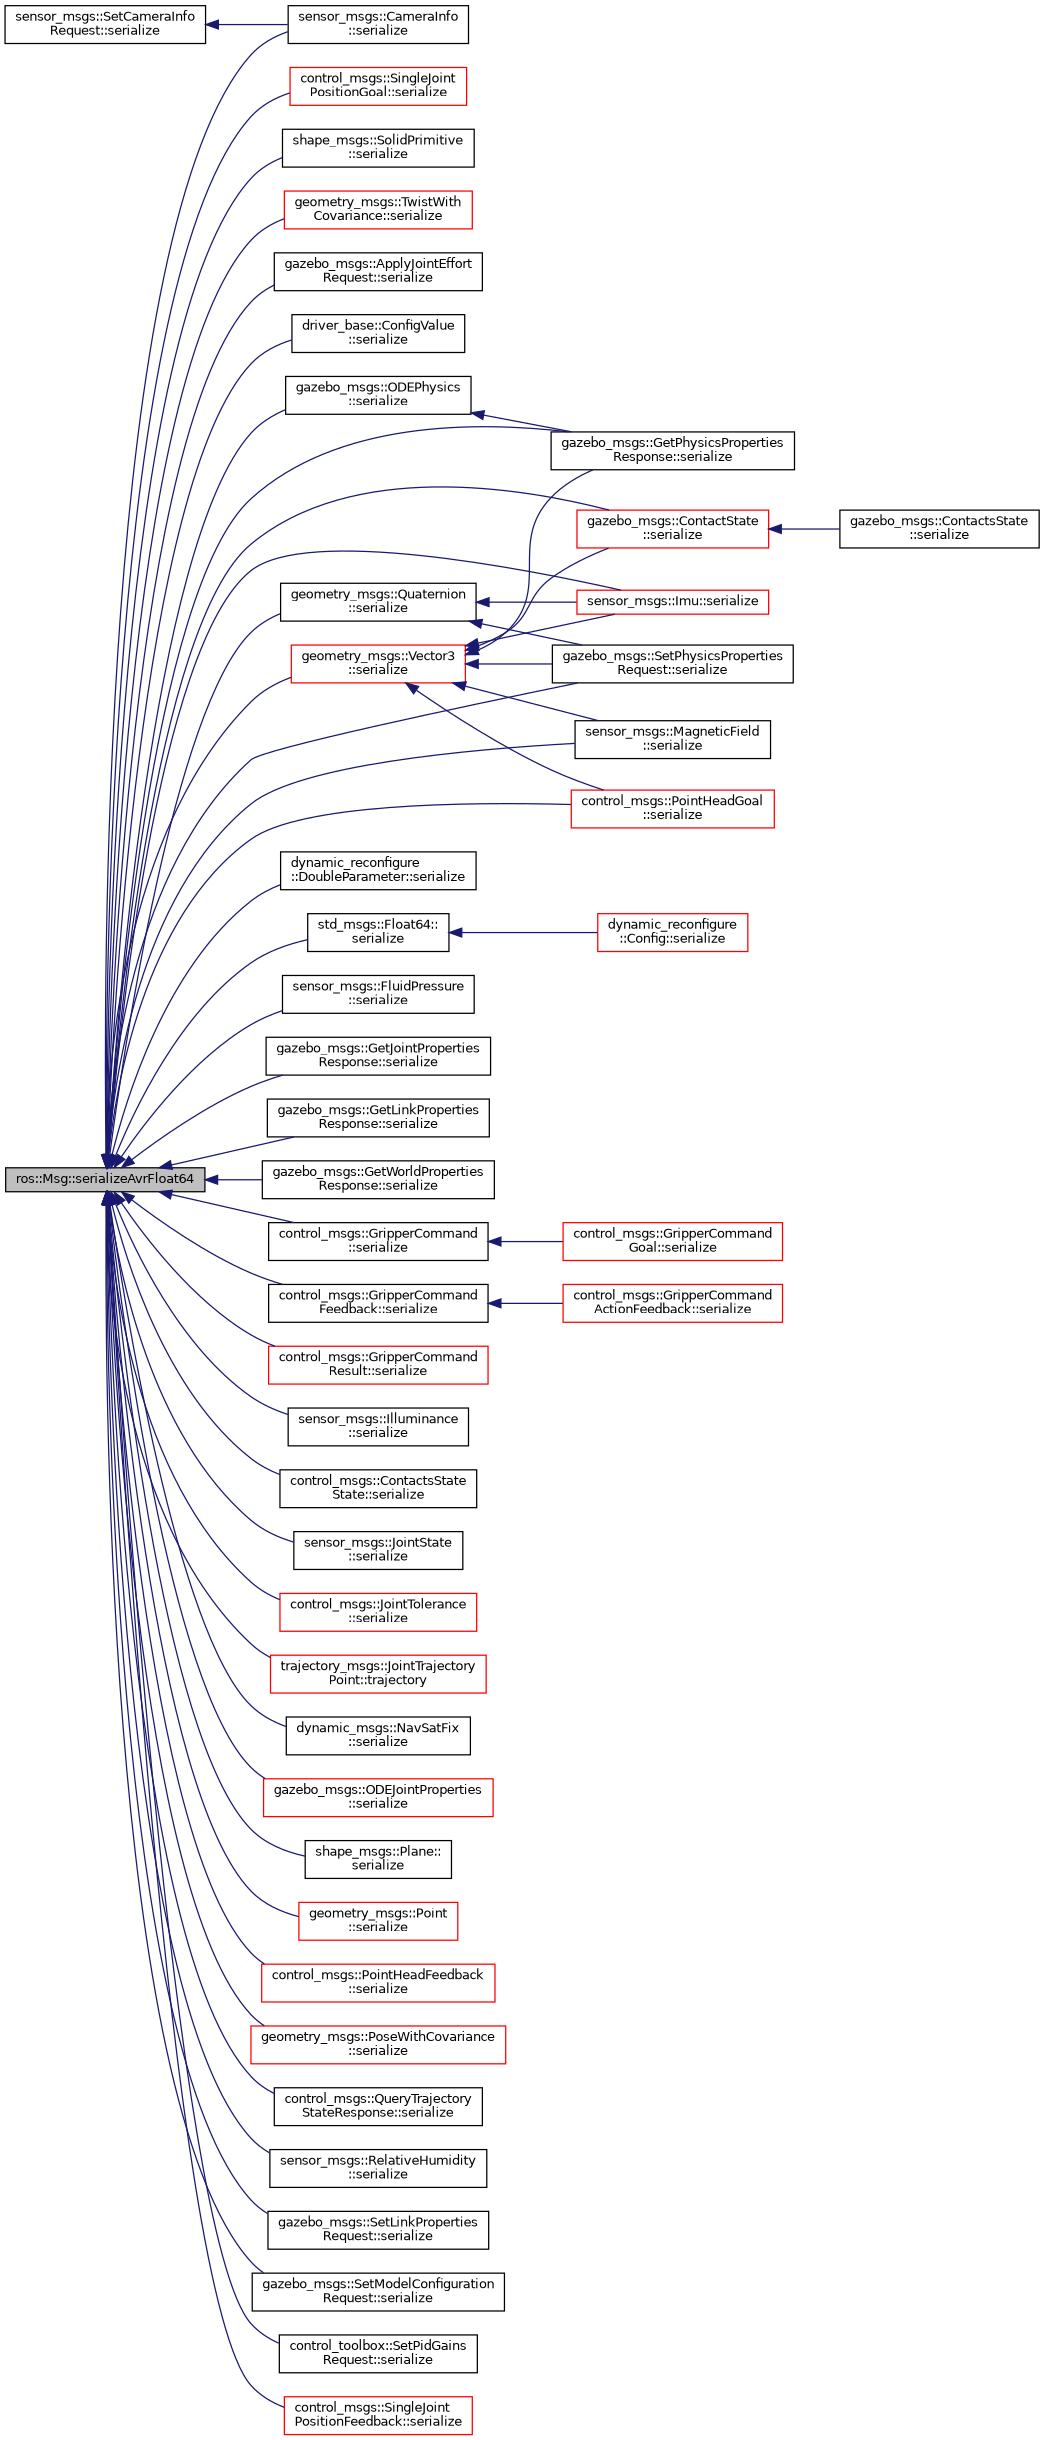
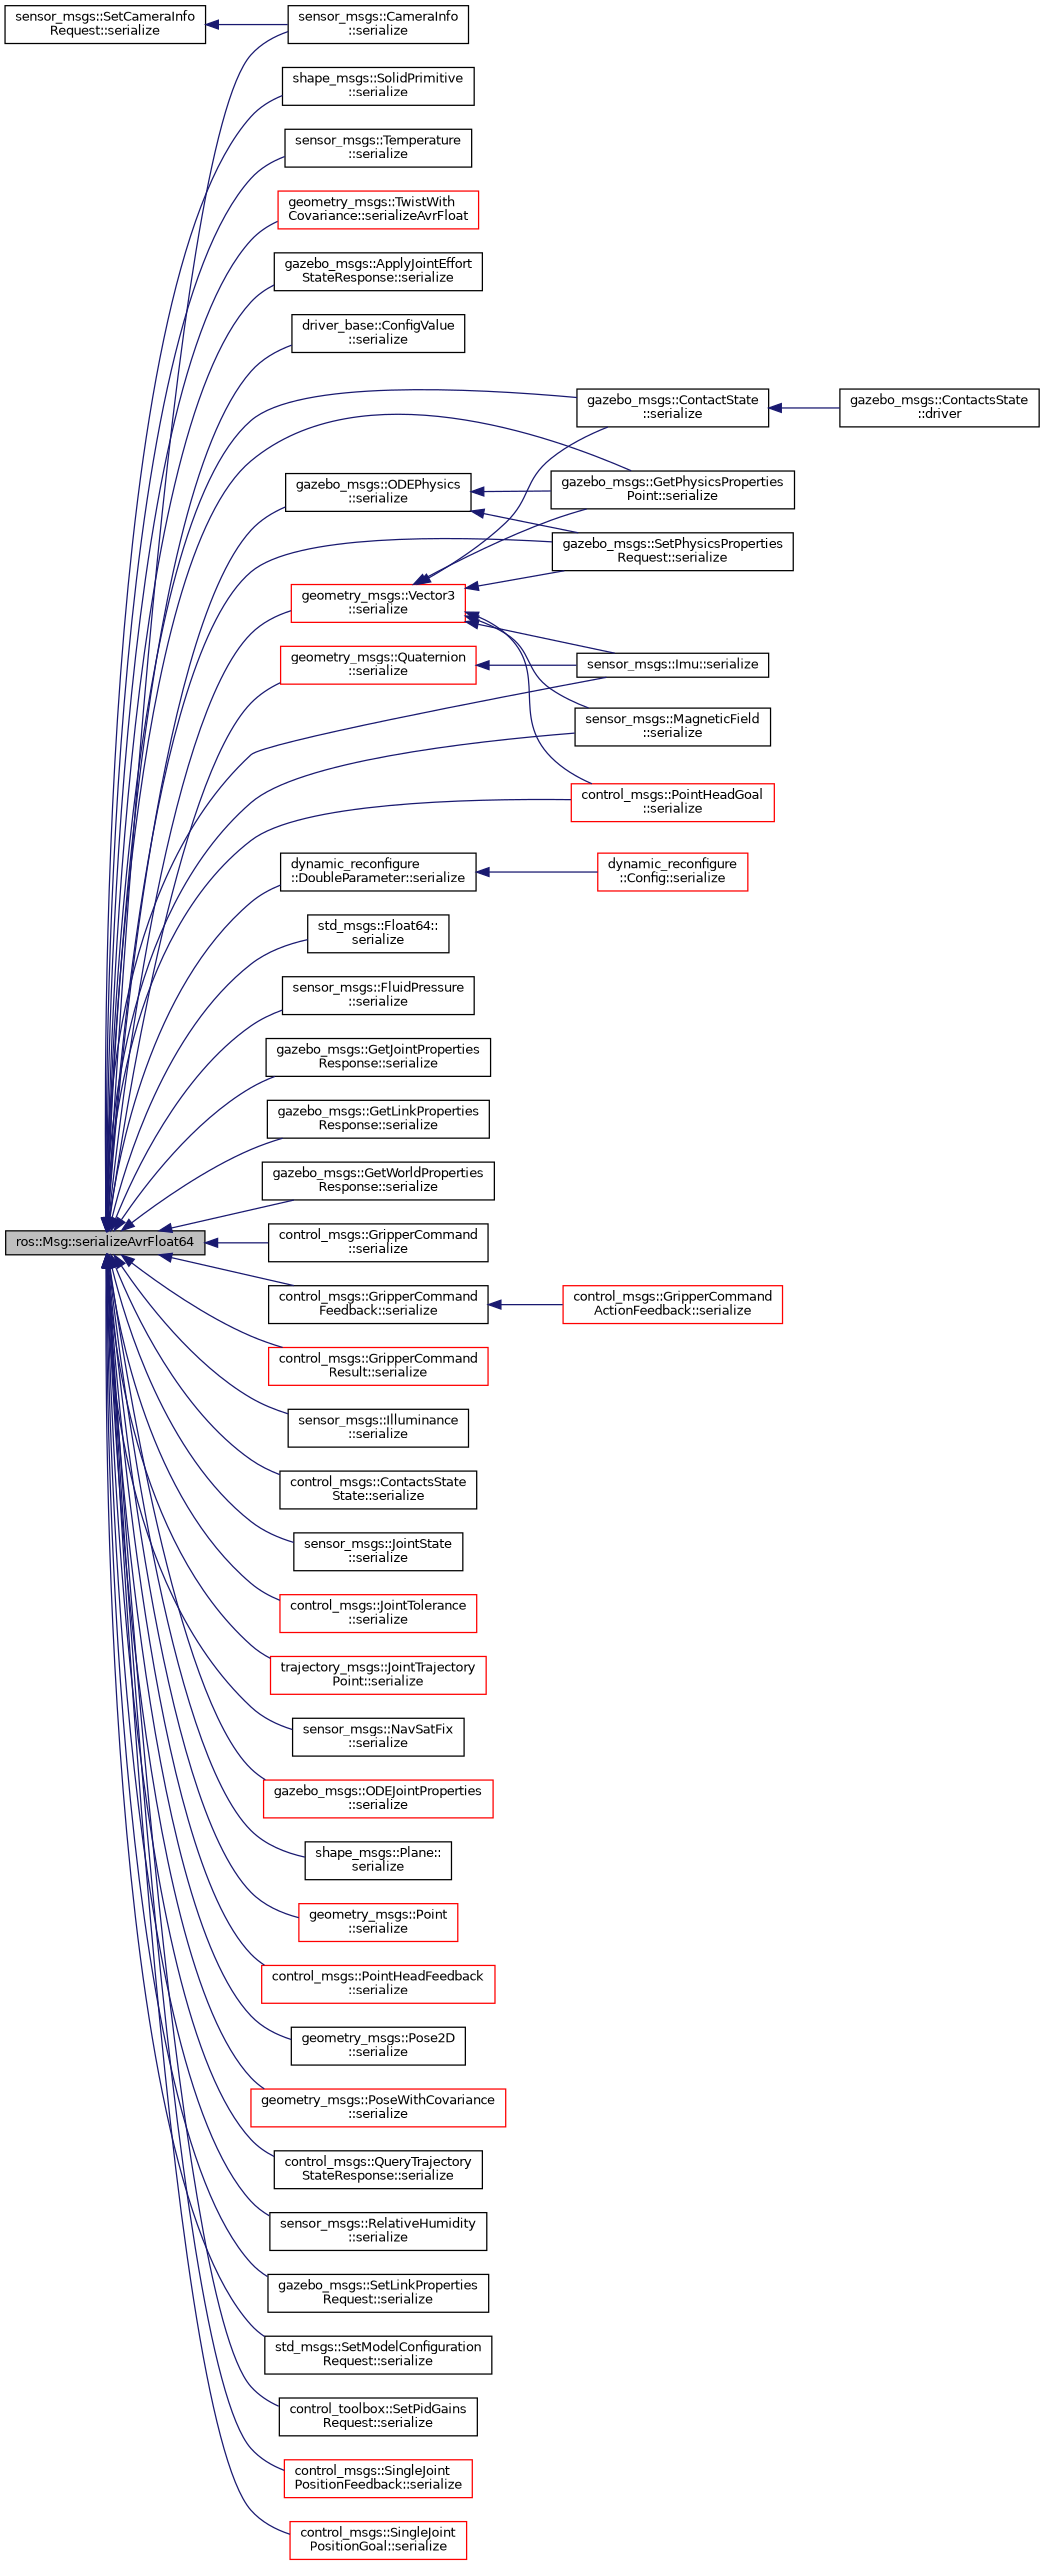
none -> (378, 148)
(378, 210) -> (378, 210)
(378, 272) -> (378, 272)
(673, 451) -> (673, 490)
(673, 529) -> (673, 408)
(940, 529) -> (940, 408)
(378, 602) -> (378, 665)
(673, 602) -> (673, 665)
(544, 637) -> (524, 522)
(530, 933) -> (543, 872)
(673, 1242) -> none
(378, 1674) -> (378, 1675)
(378, 1736) -> (378, 1737)
none -> (378, 2046)
(378, 2292) -> (378, 2355)
